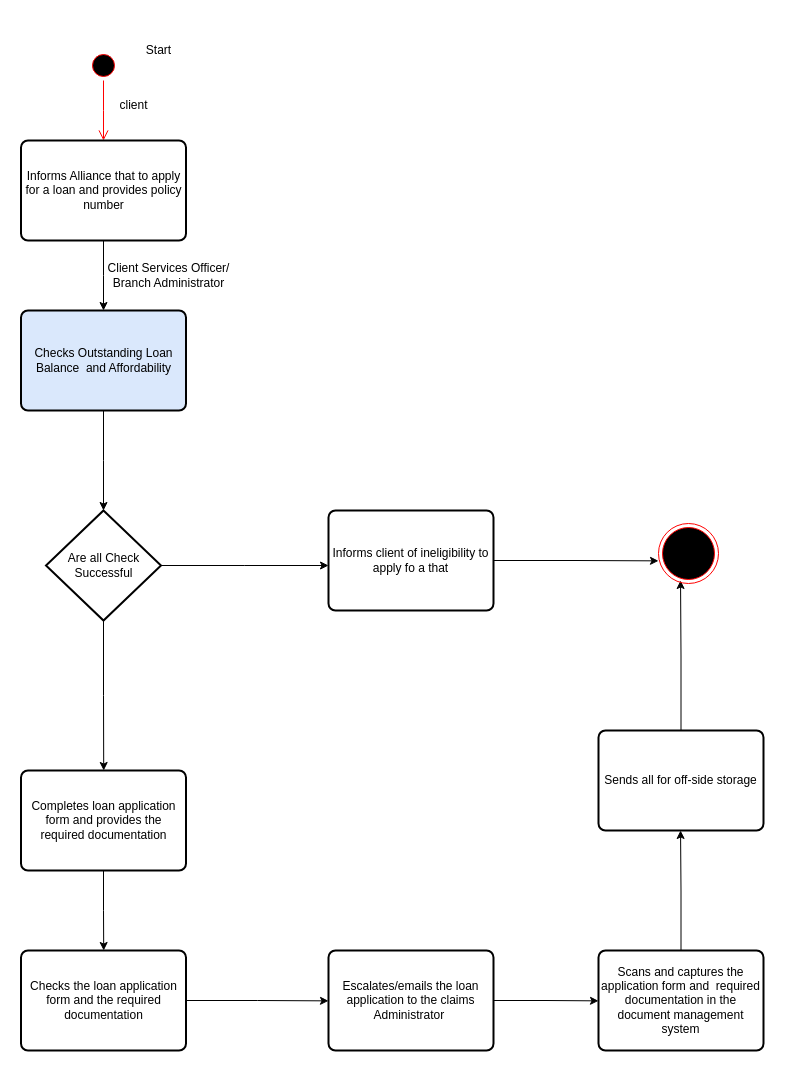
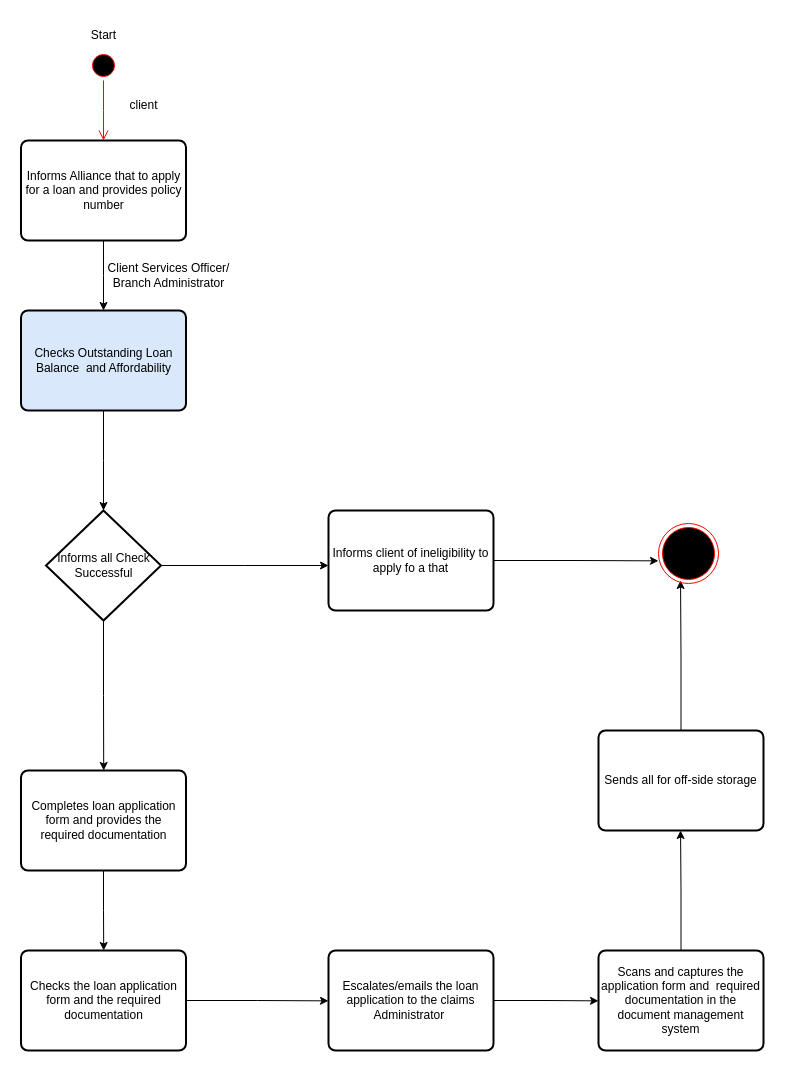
(159, 51) -> (104, 36)
(134, 106) -> (144, 106)
(104, 566) -> (104, 566)
